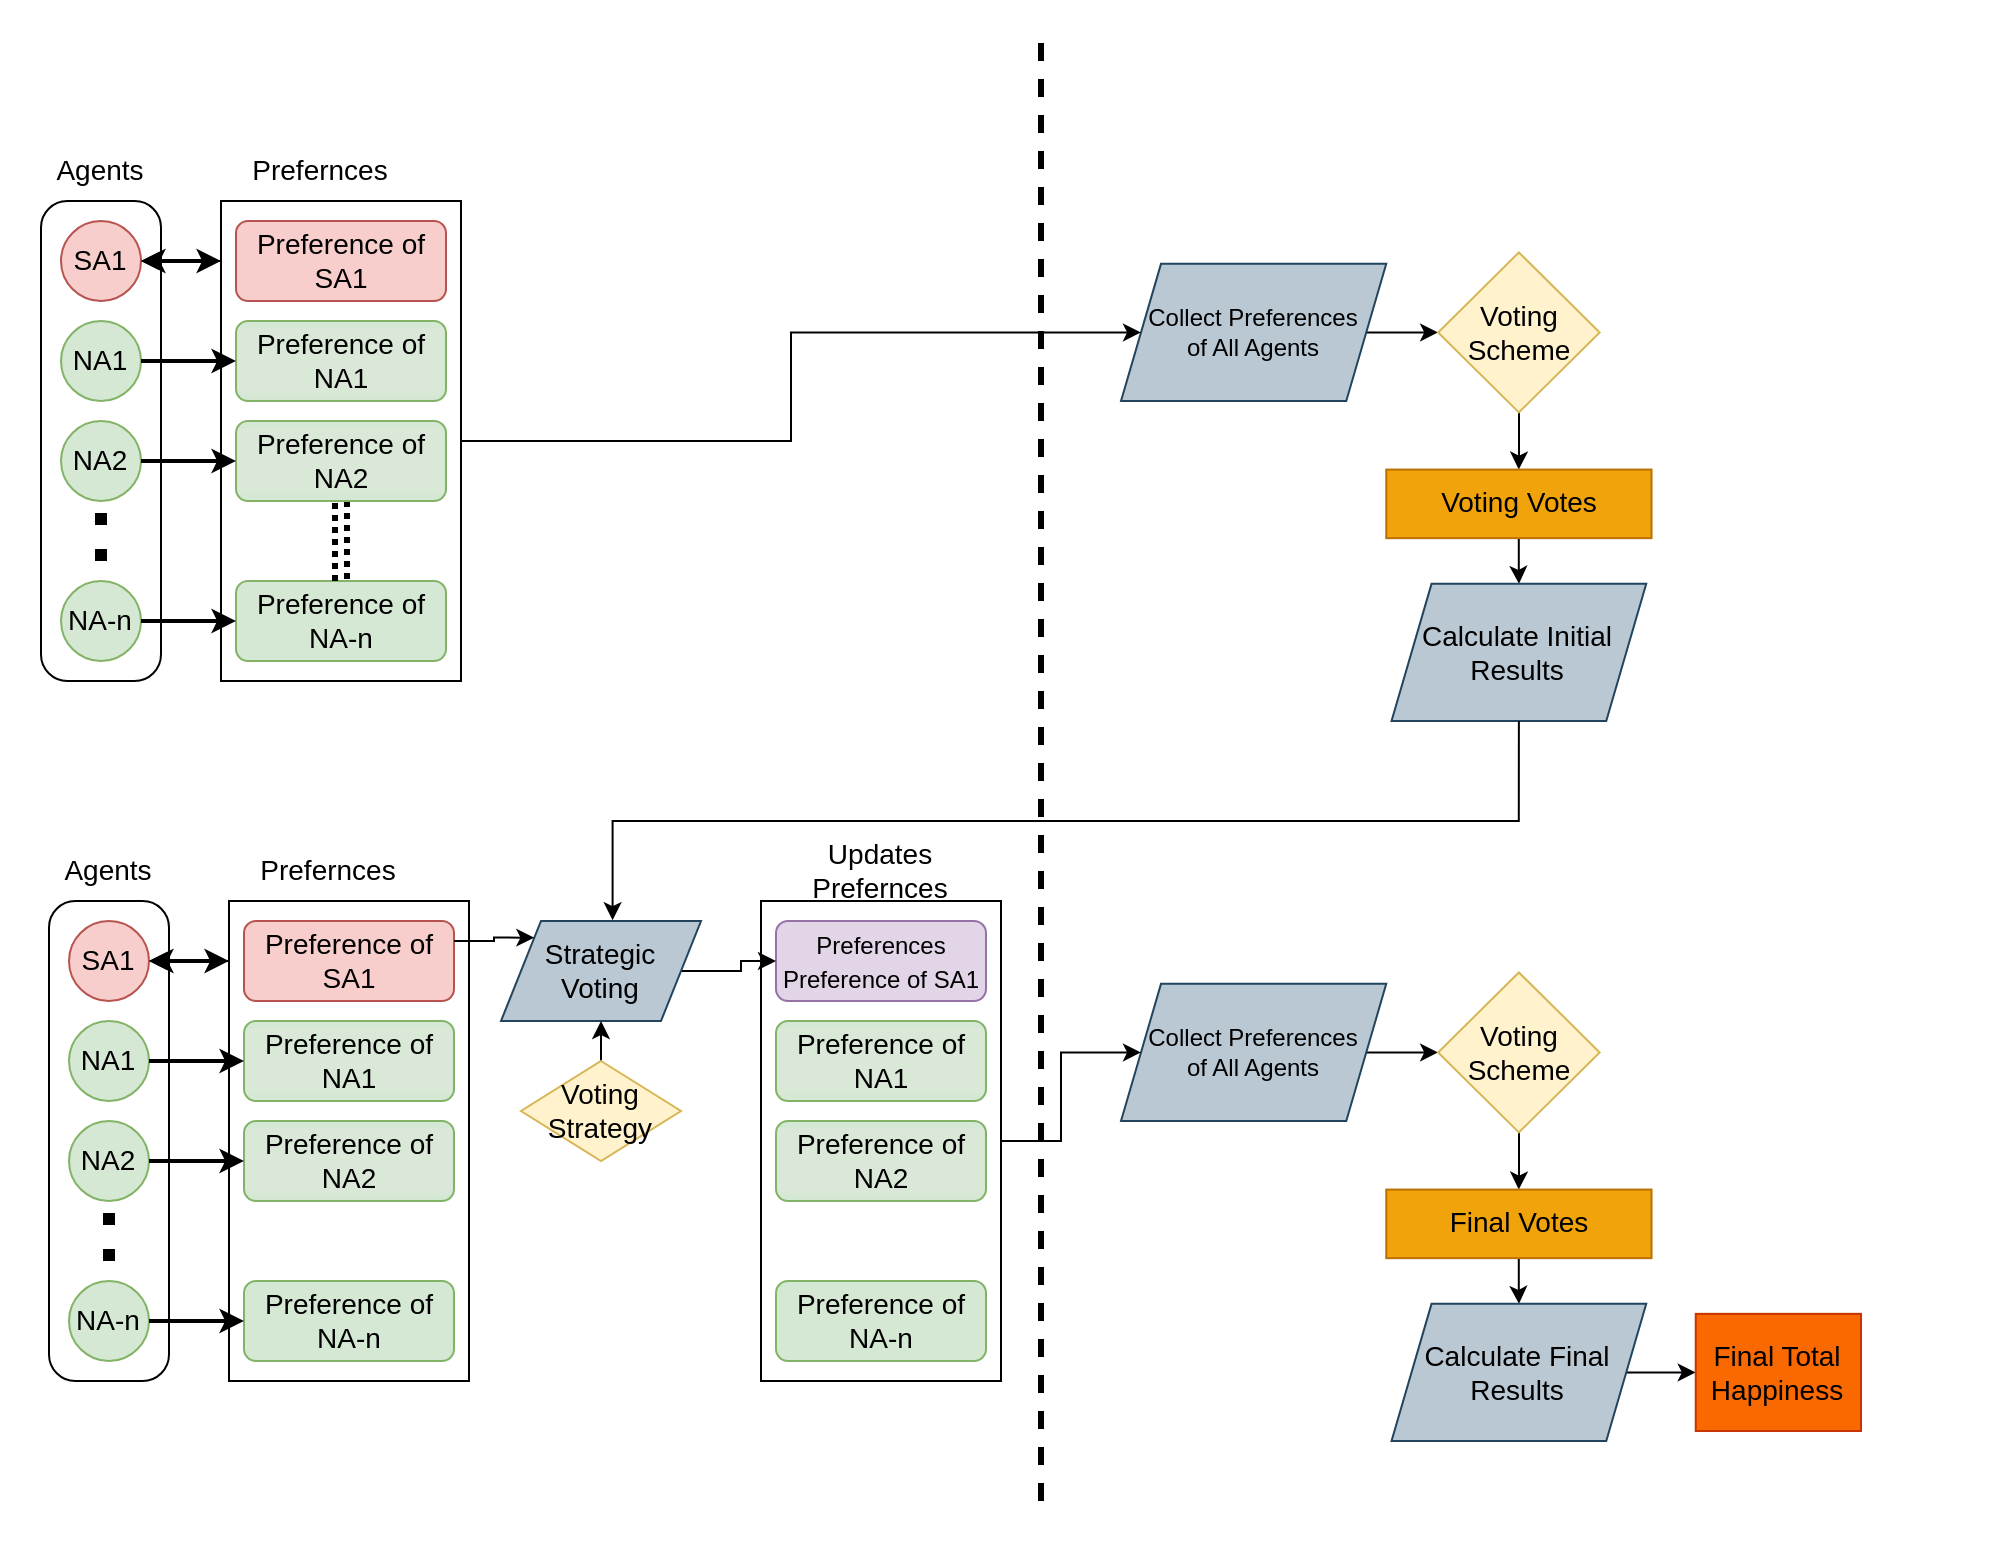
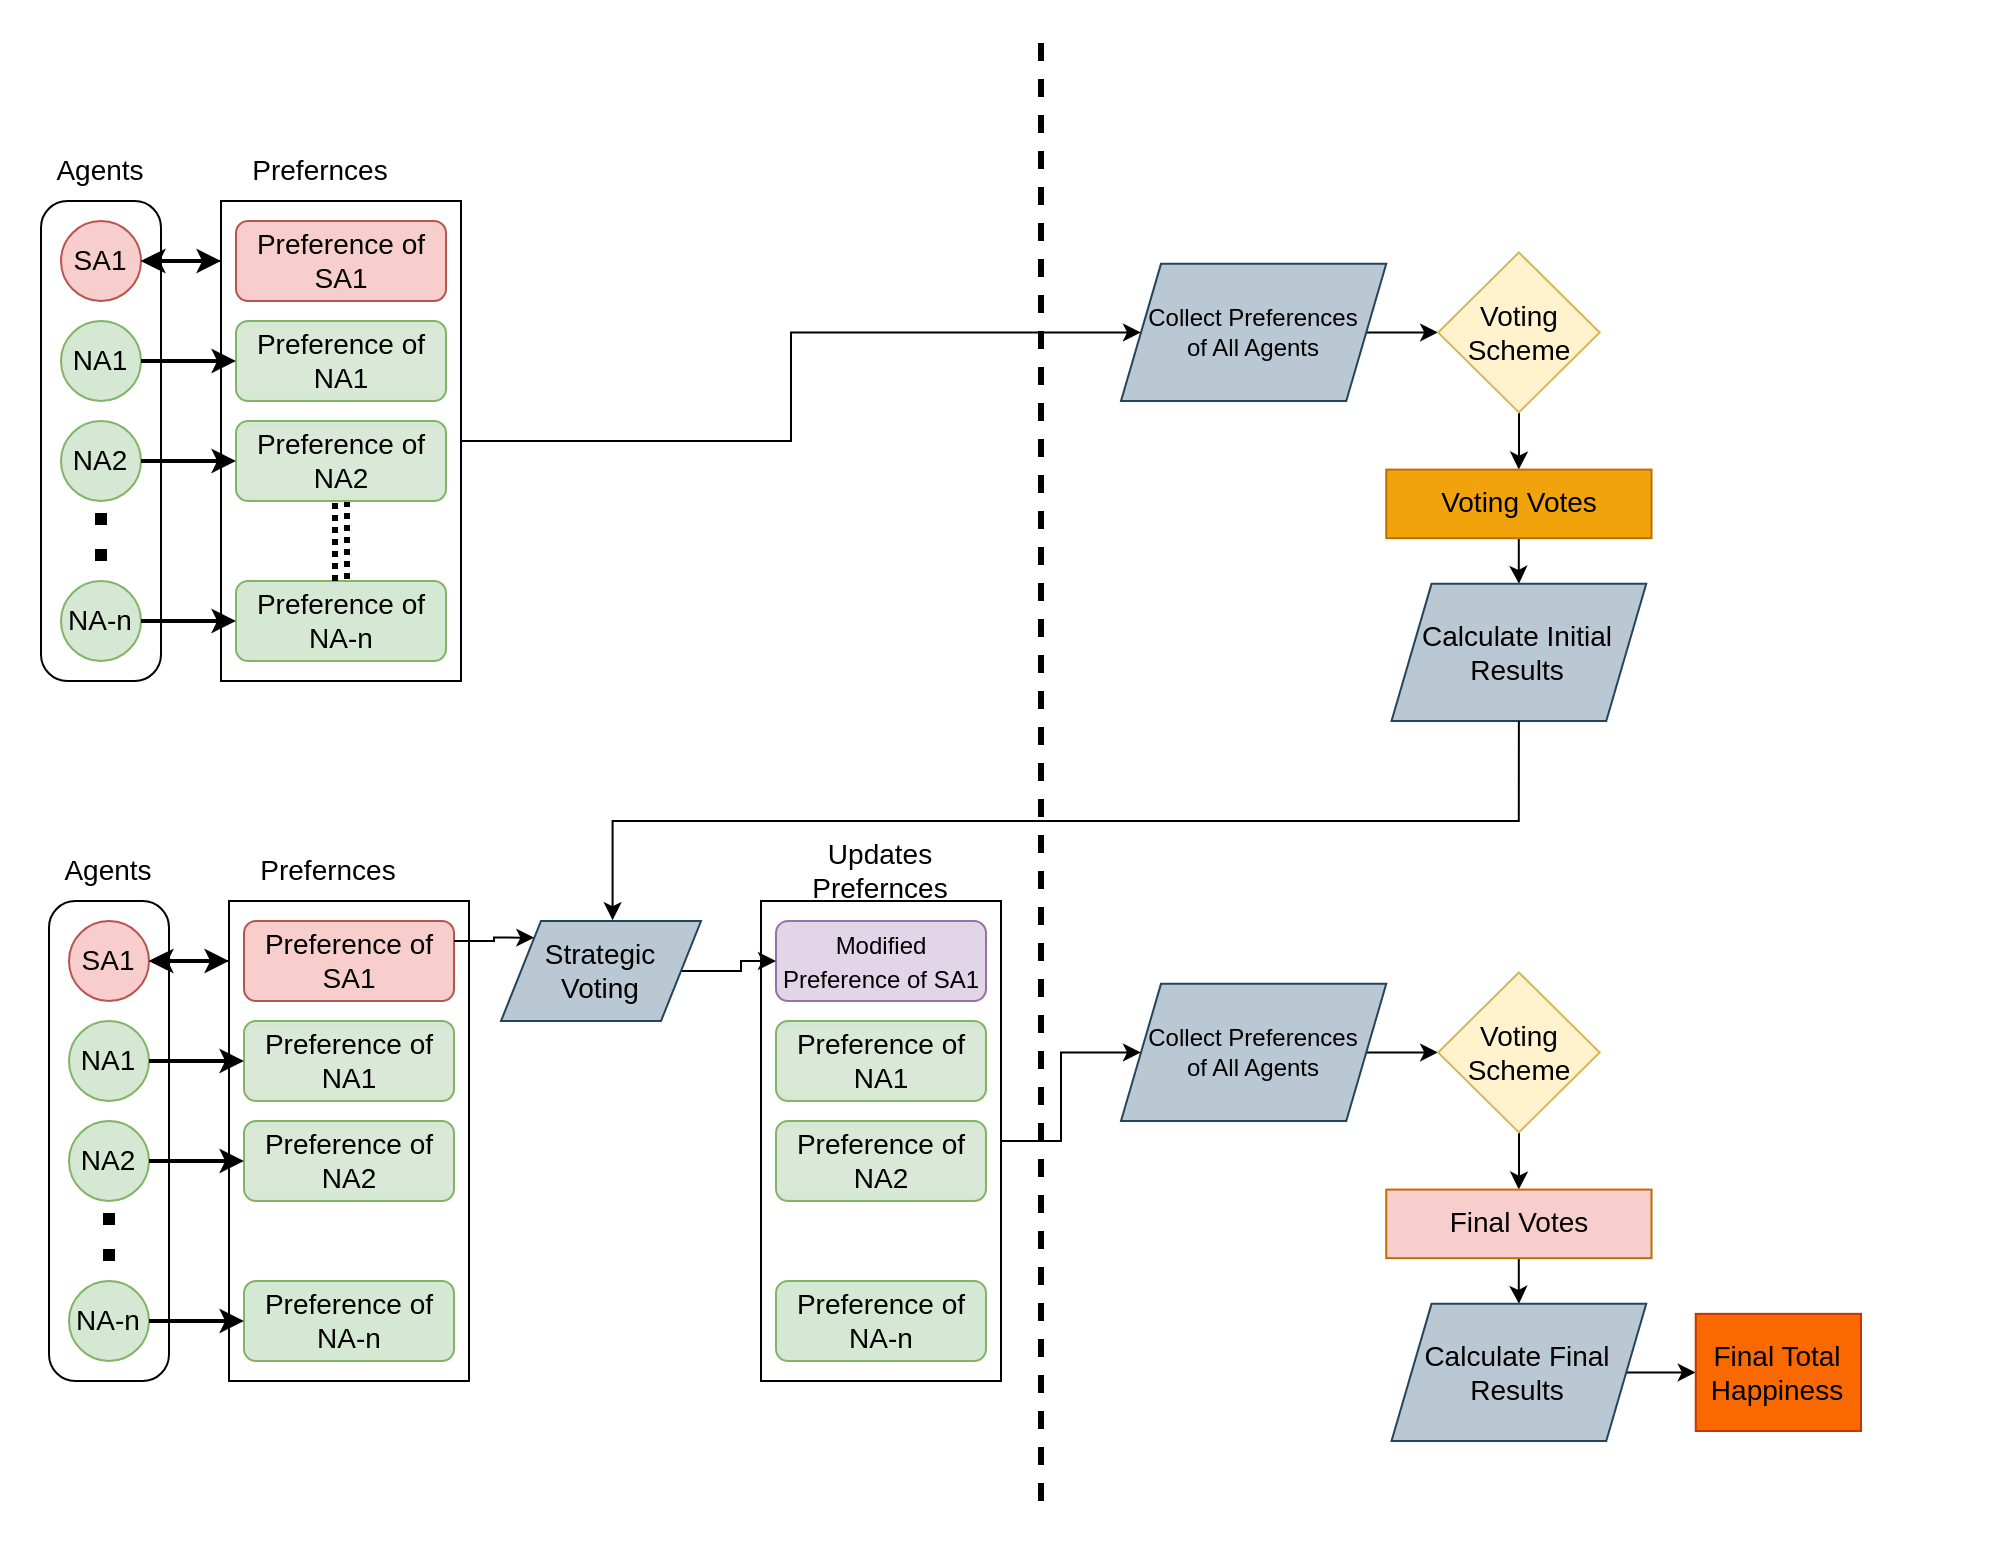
(882, 961) -> (882, 961)
(601, 1048) -> none
(601, 1111) -> none
(1519, 1224) -> (1519, 1224)
